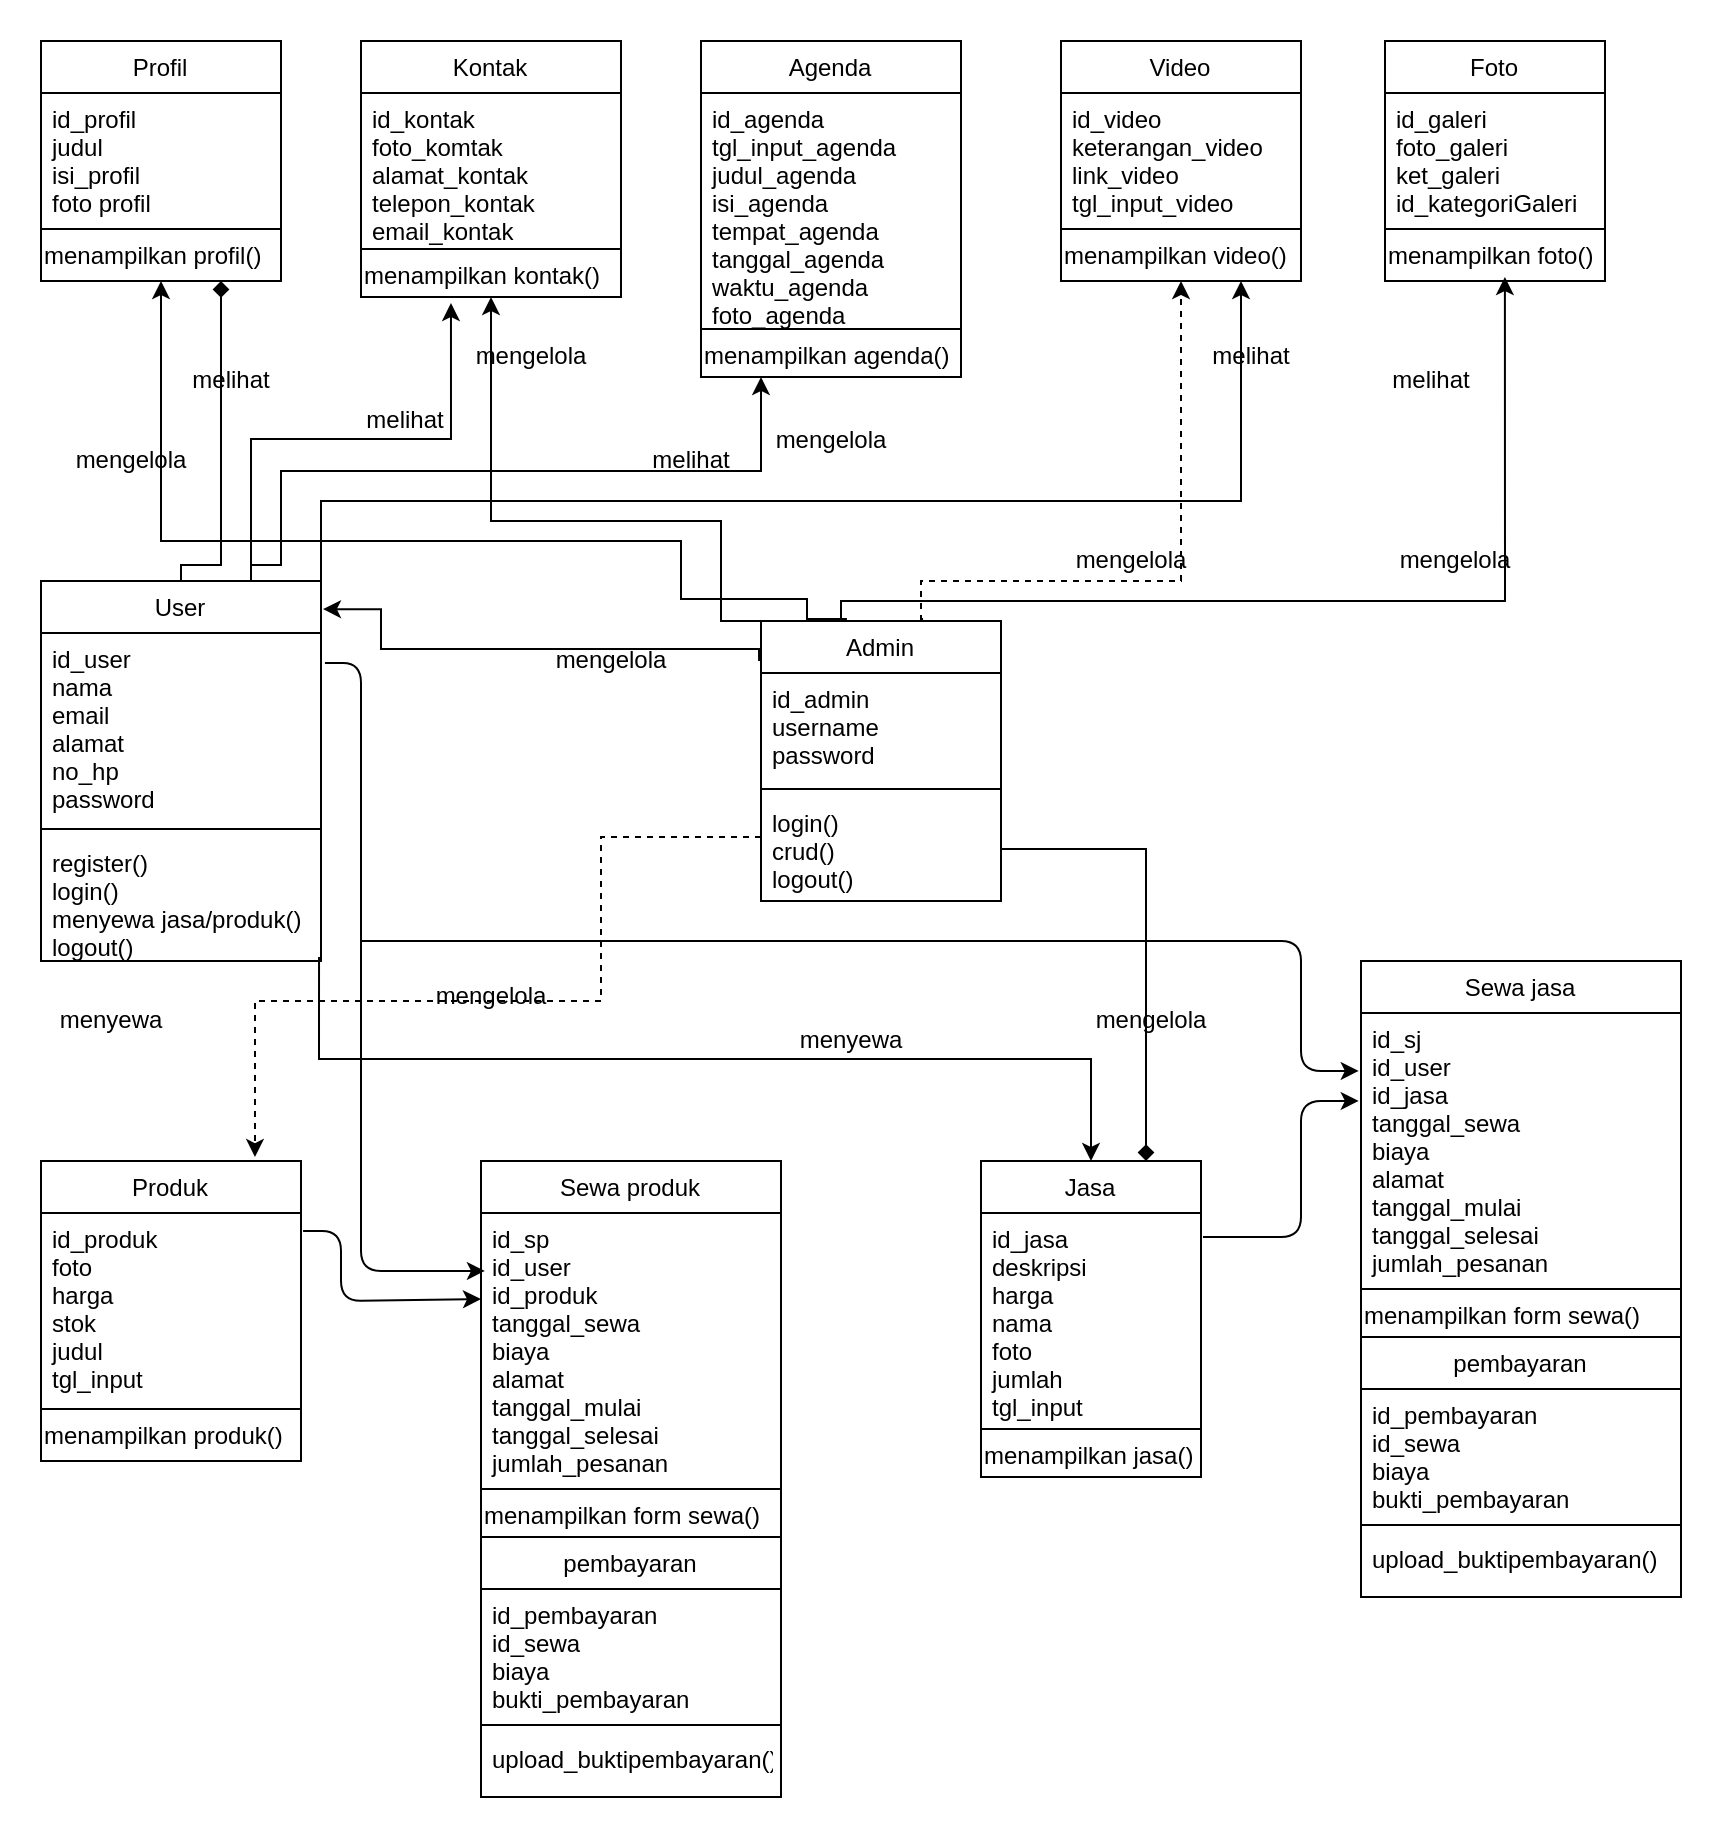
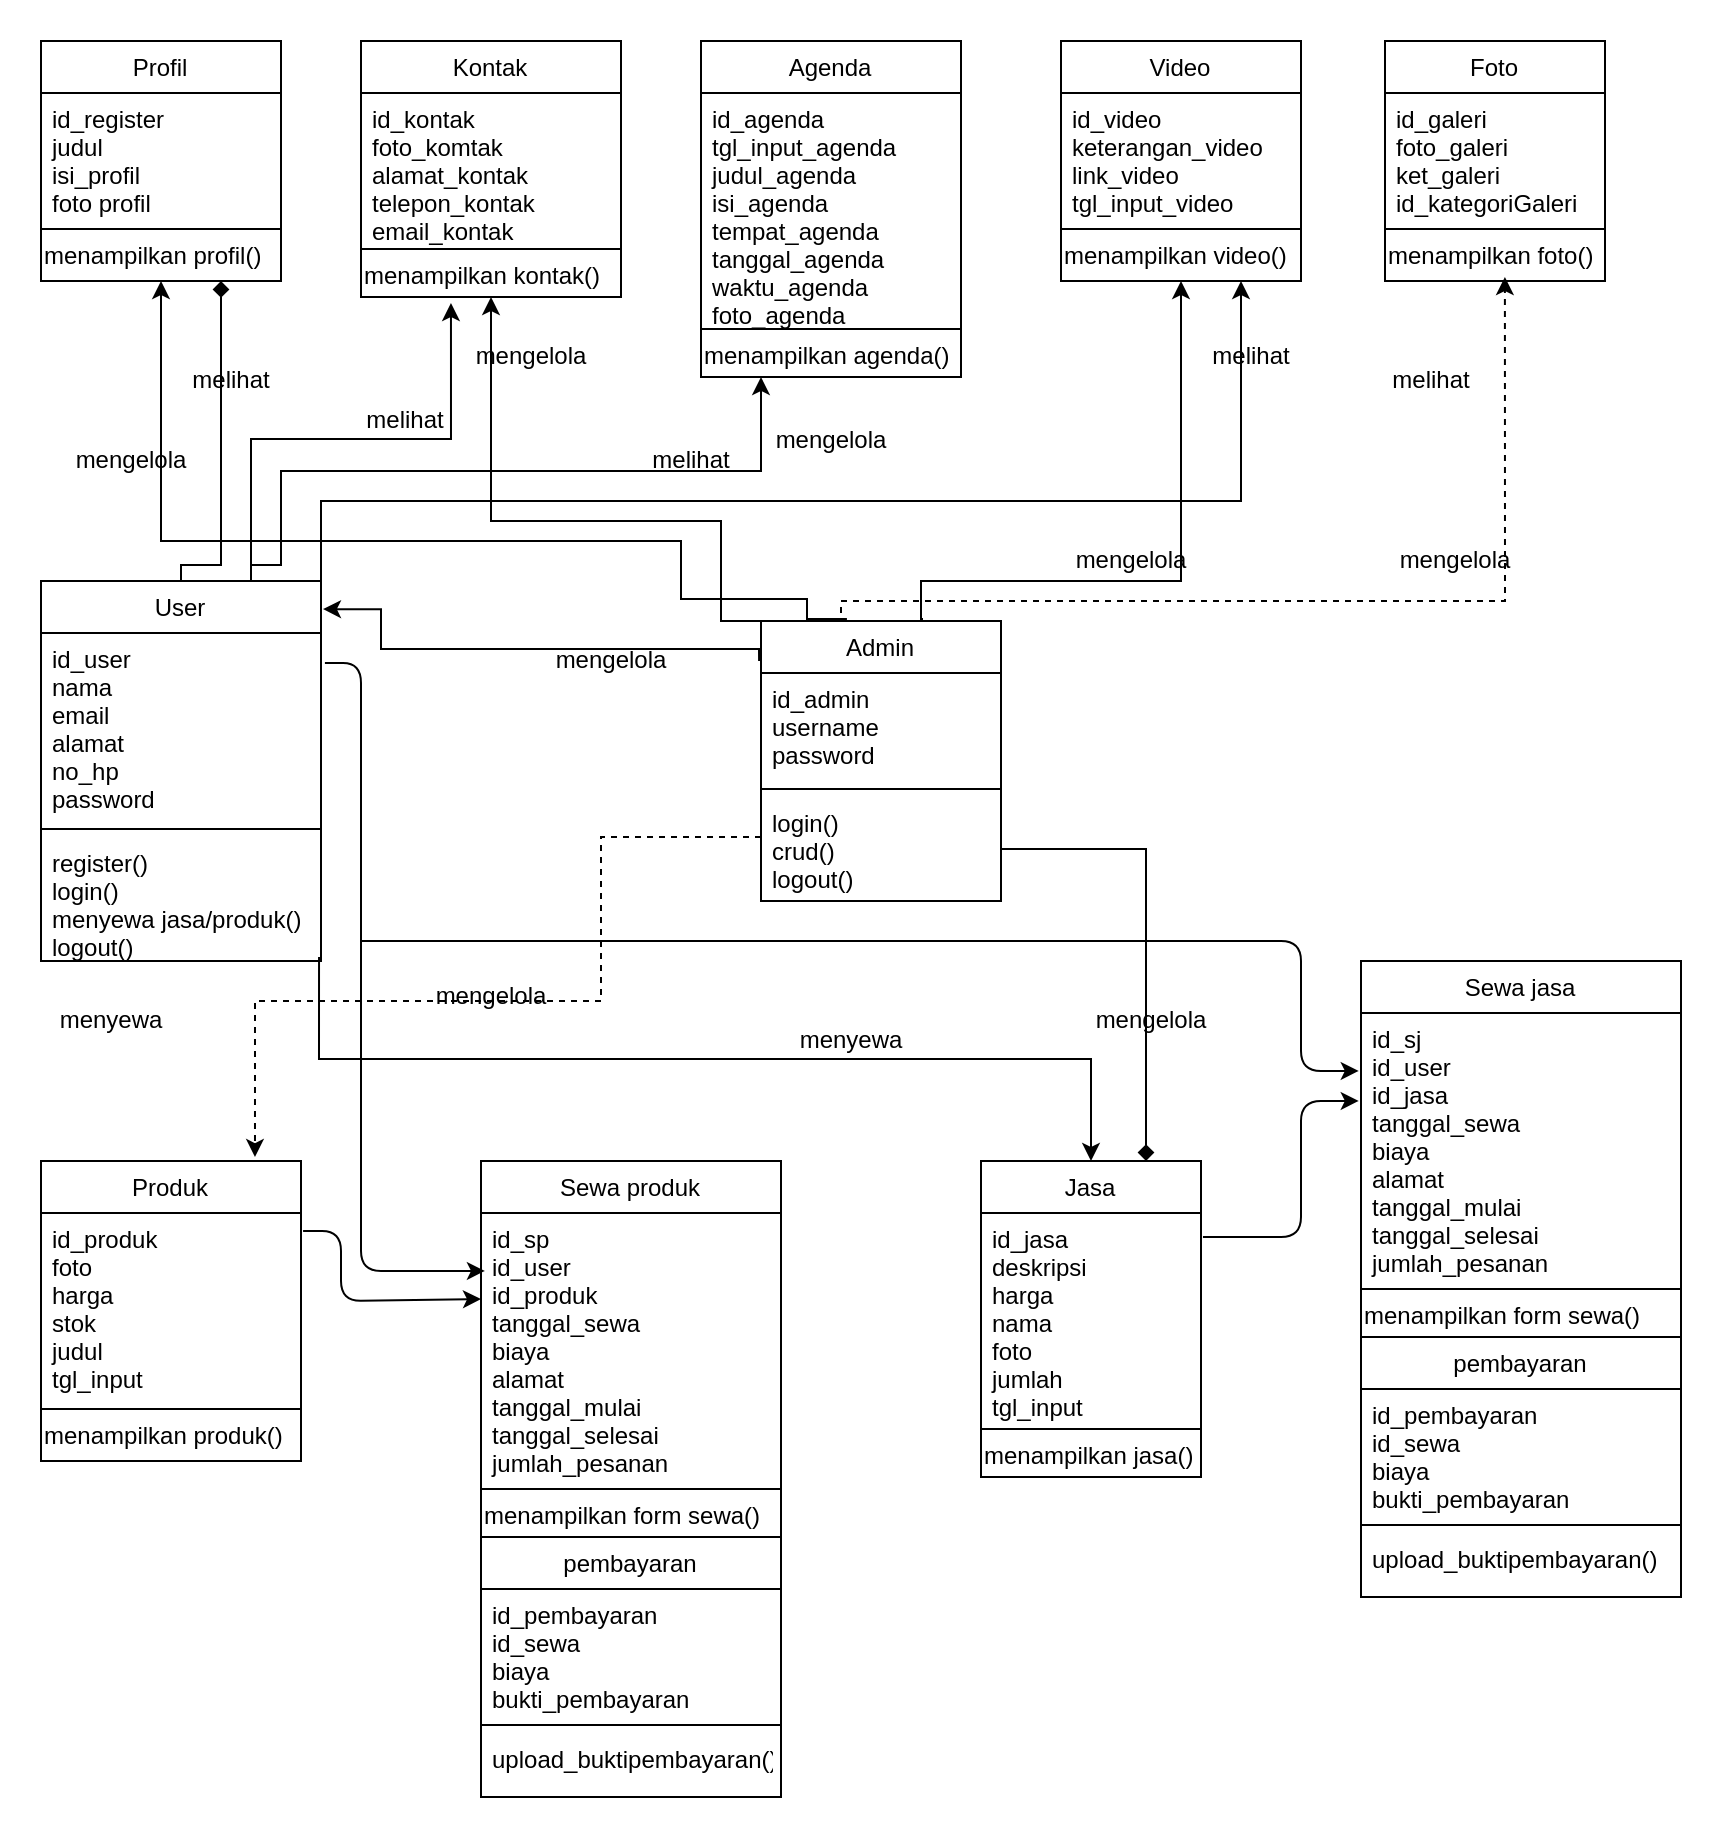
(103, 120) -> (120, 120)
(1079, 581) -> (1079, 581)
(1321, 601) -> (1321, 601)
